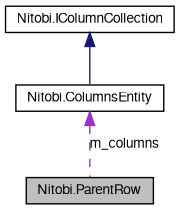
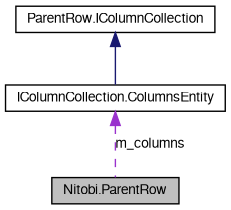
(90, 19) -> (115, 19)
(90, 98) -> (115, 98)
